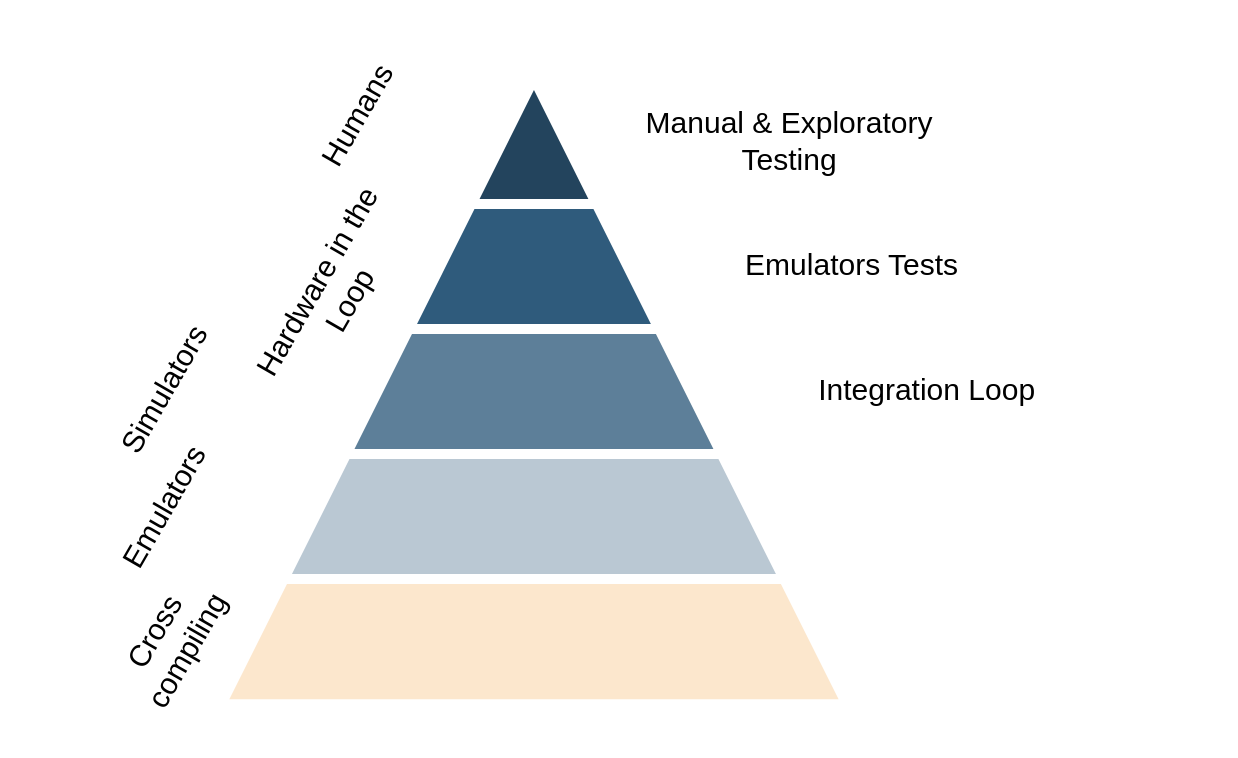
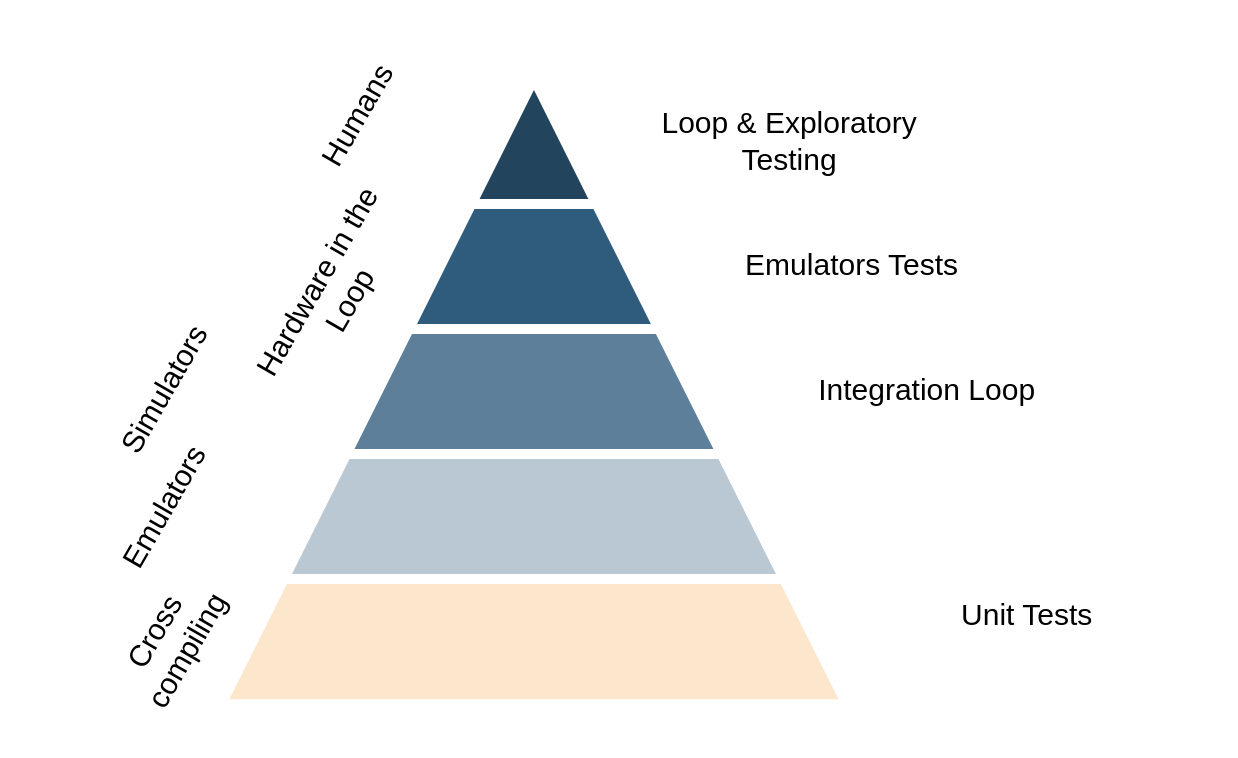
(790, 141) -> (790, 141)
none -> (1028, 616)
